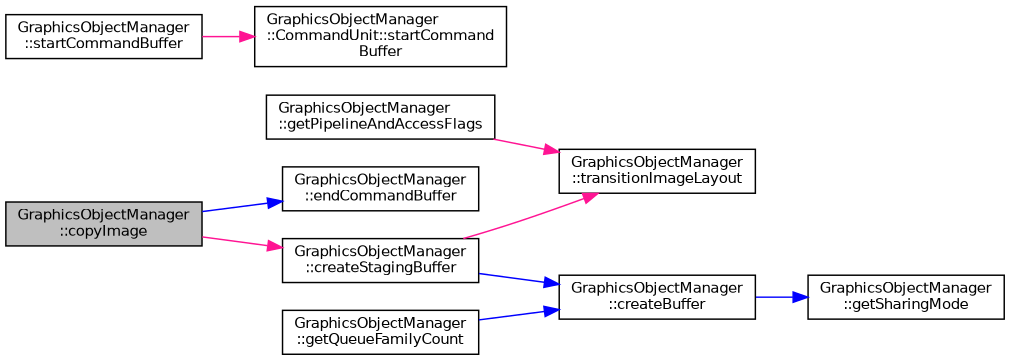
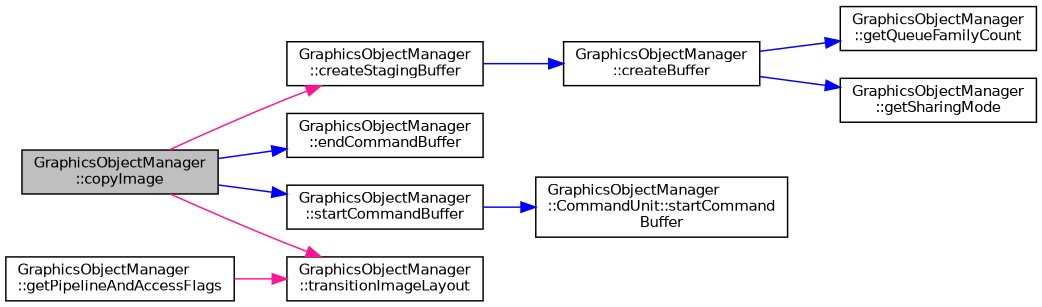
(221, 37) -> (502, 207)
none -> (245, 189)
(524, 220) -> (238, 224)
(512, 316) -> (793, 47)
